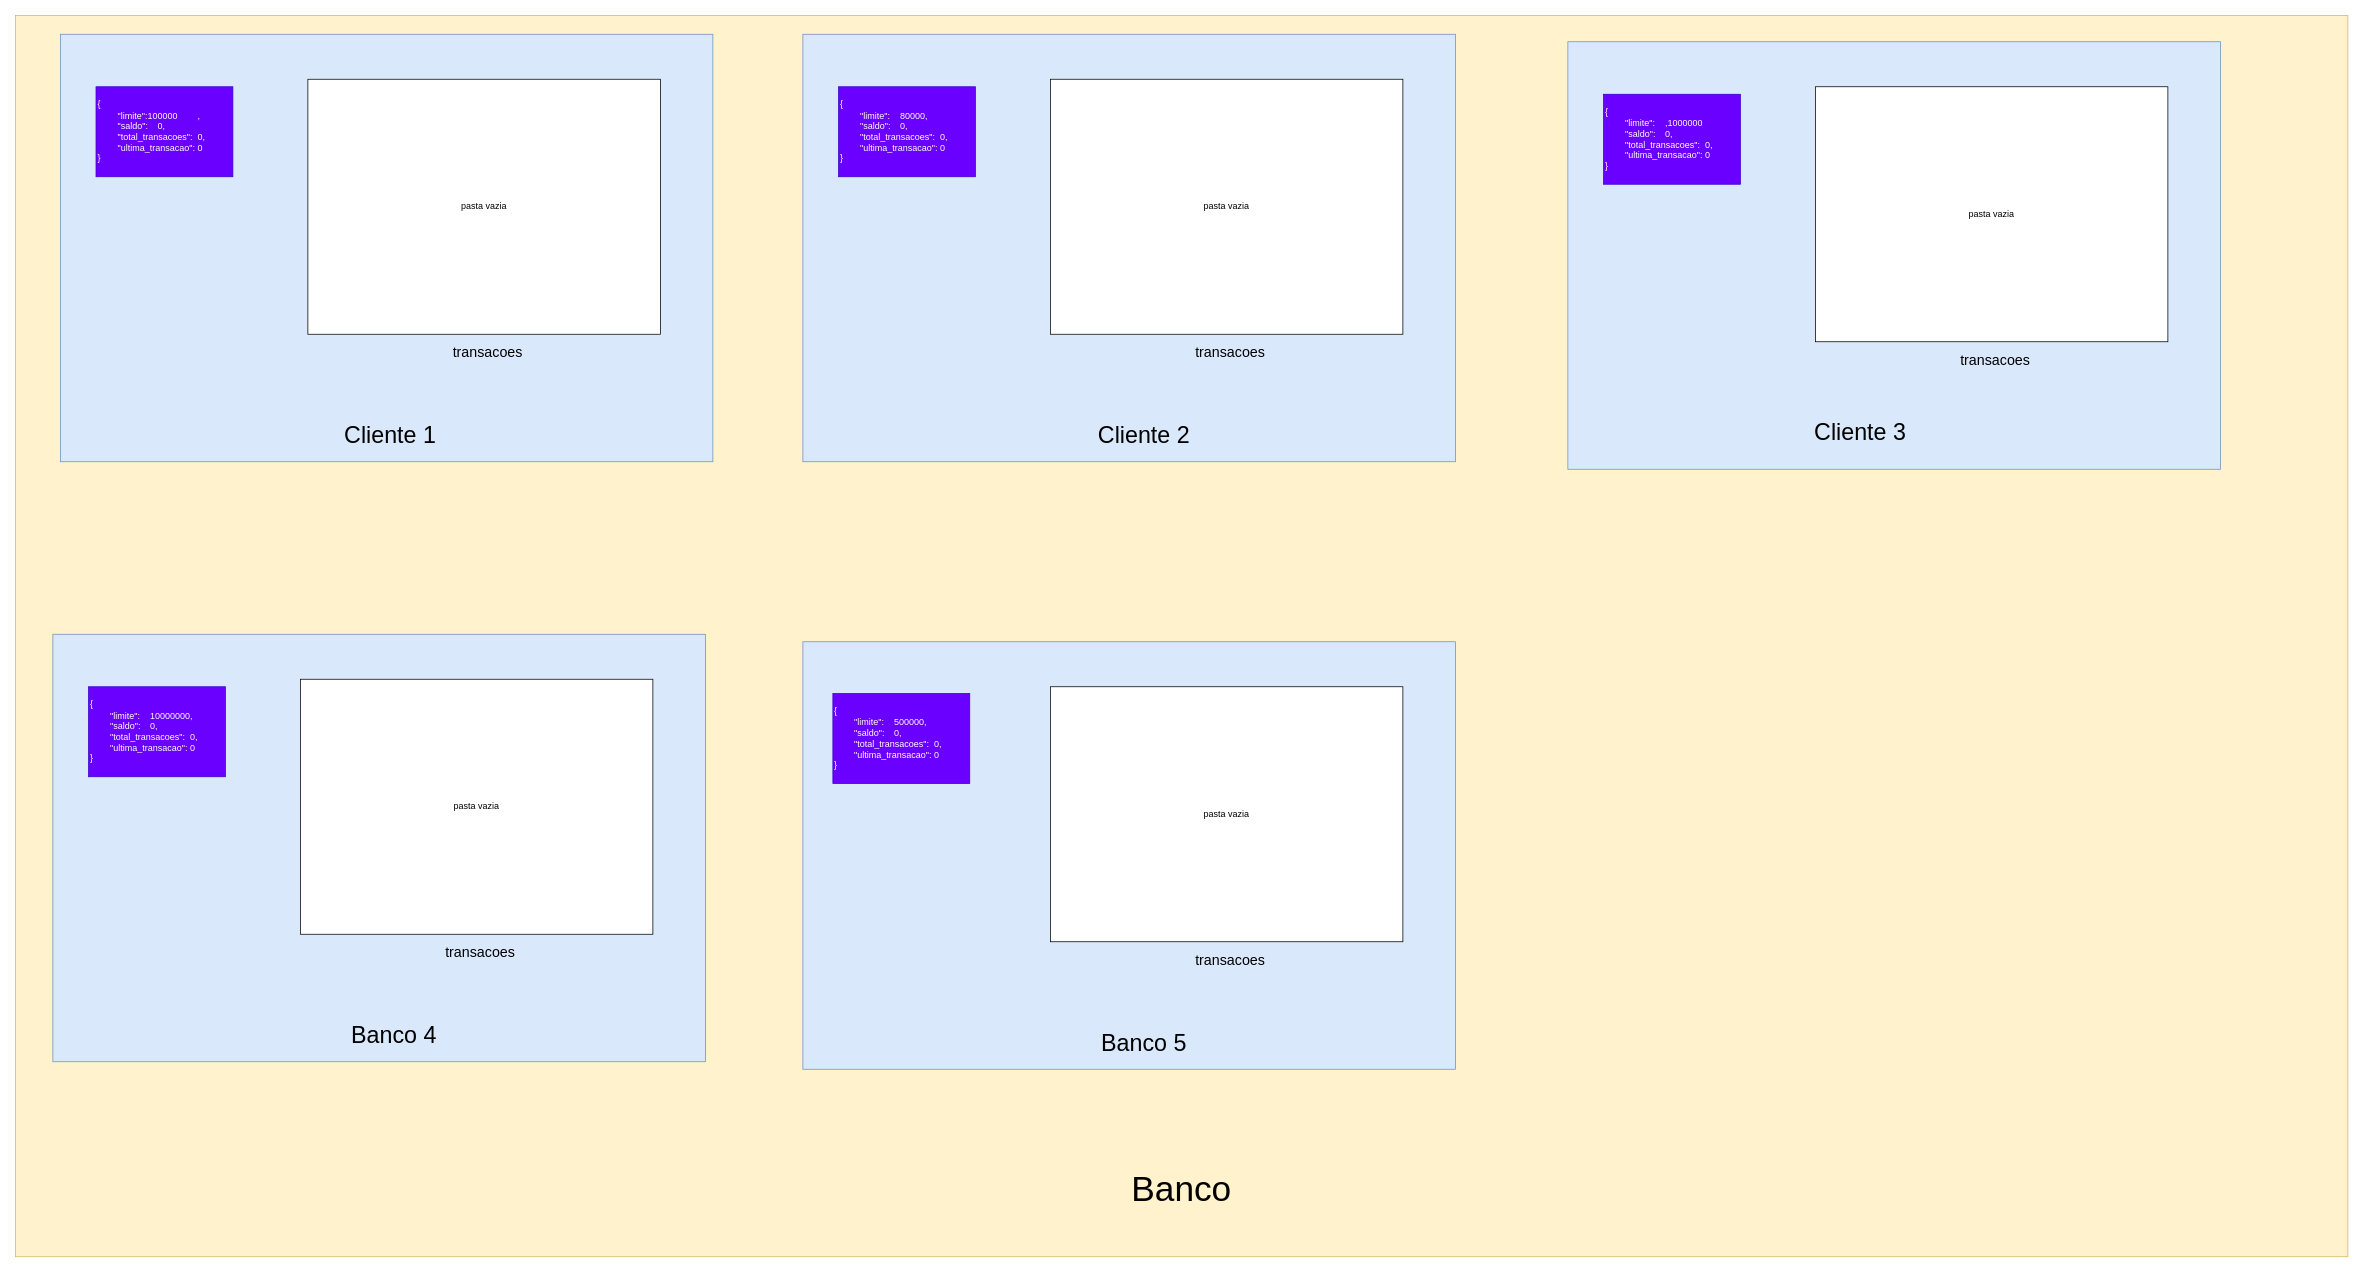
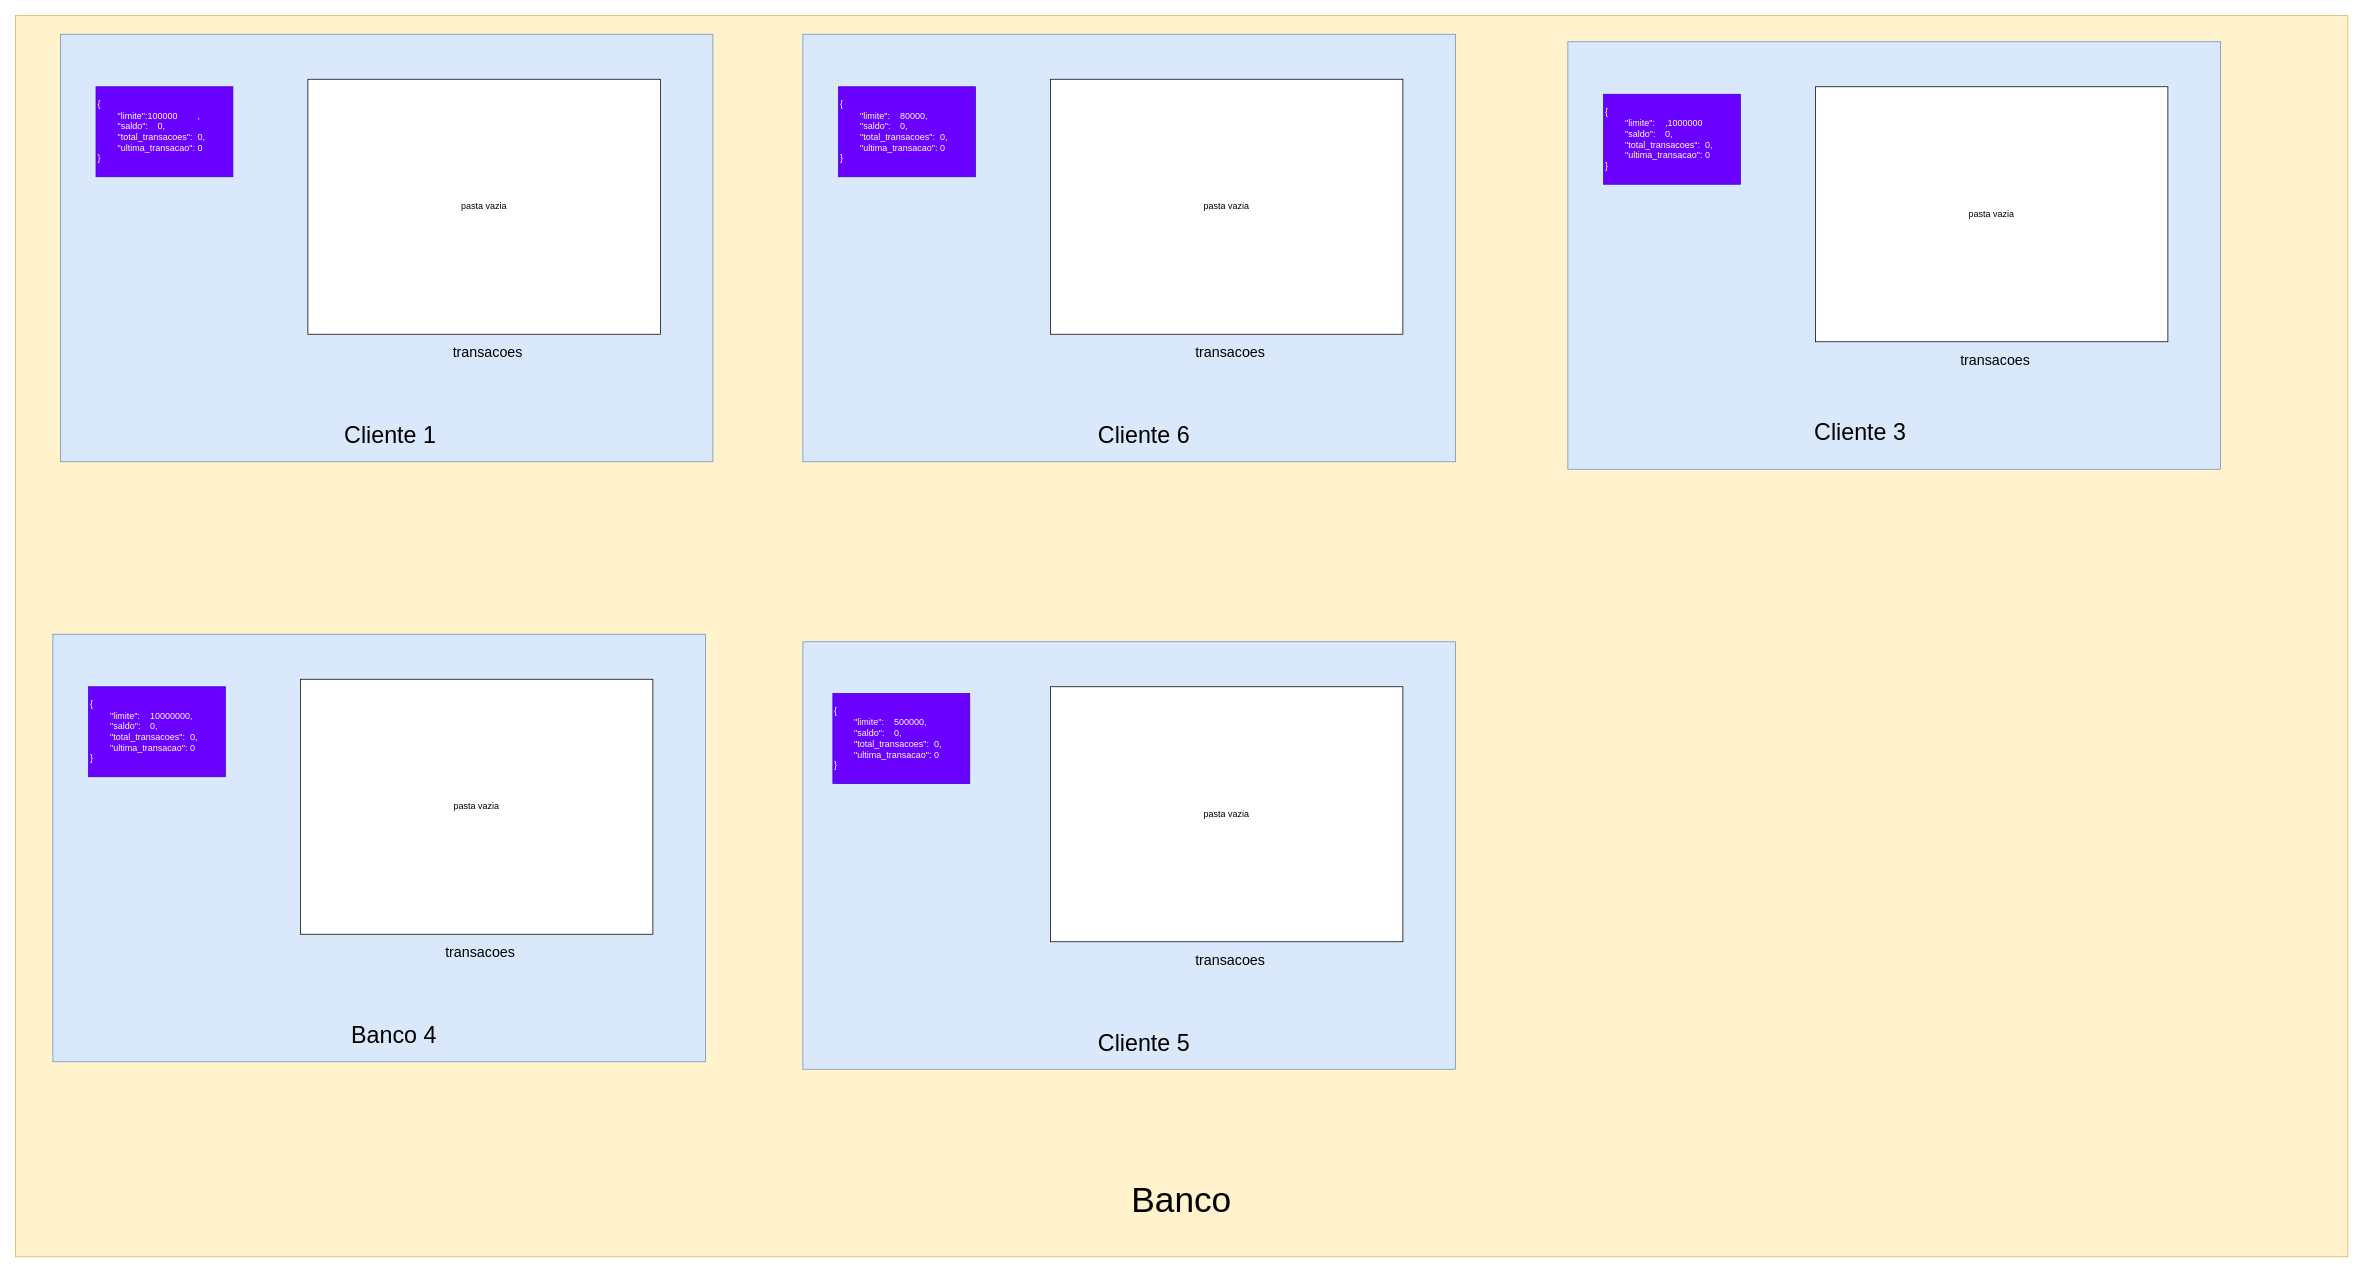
(1144, 435) -> (1144, 435)
(1144, 1043) -> (1144, 1043)
(1182, 1189) -> (1182, 1200)
